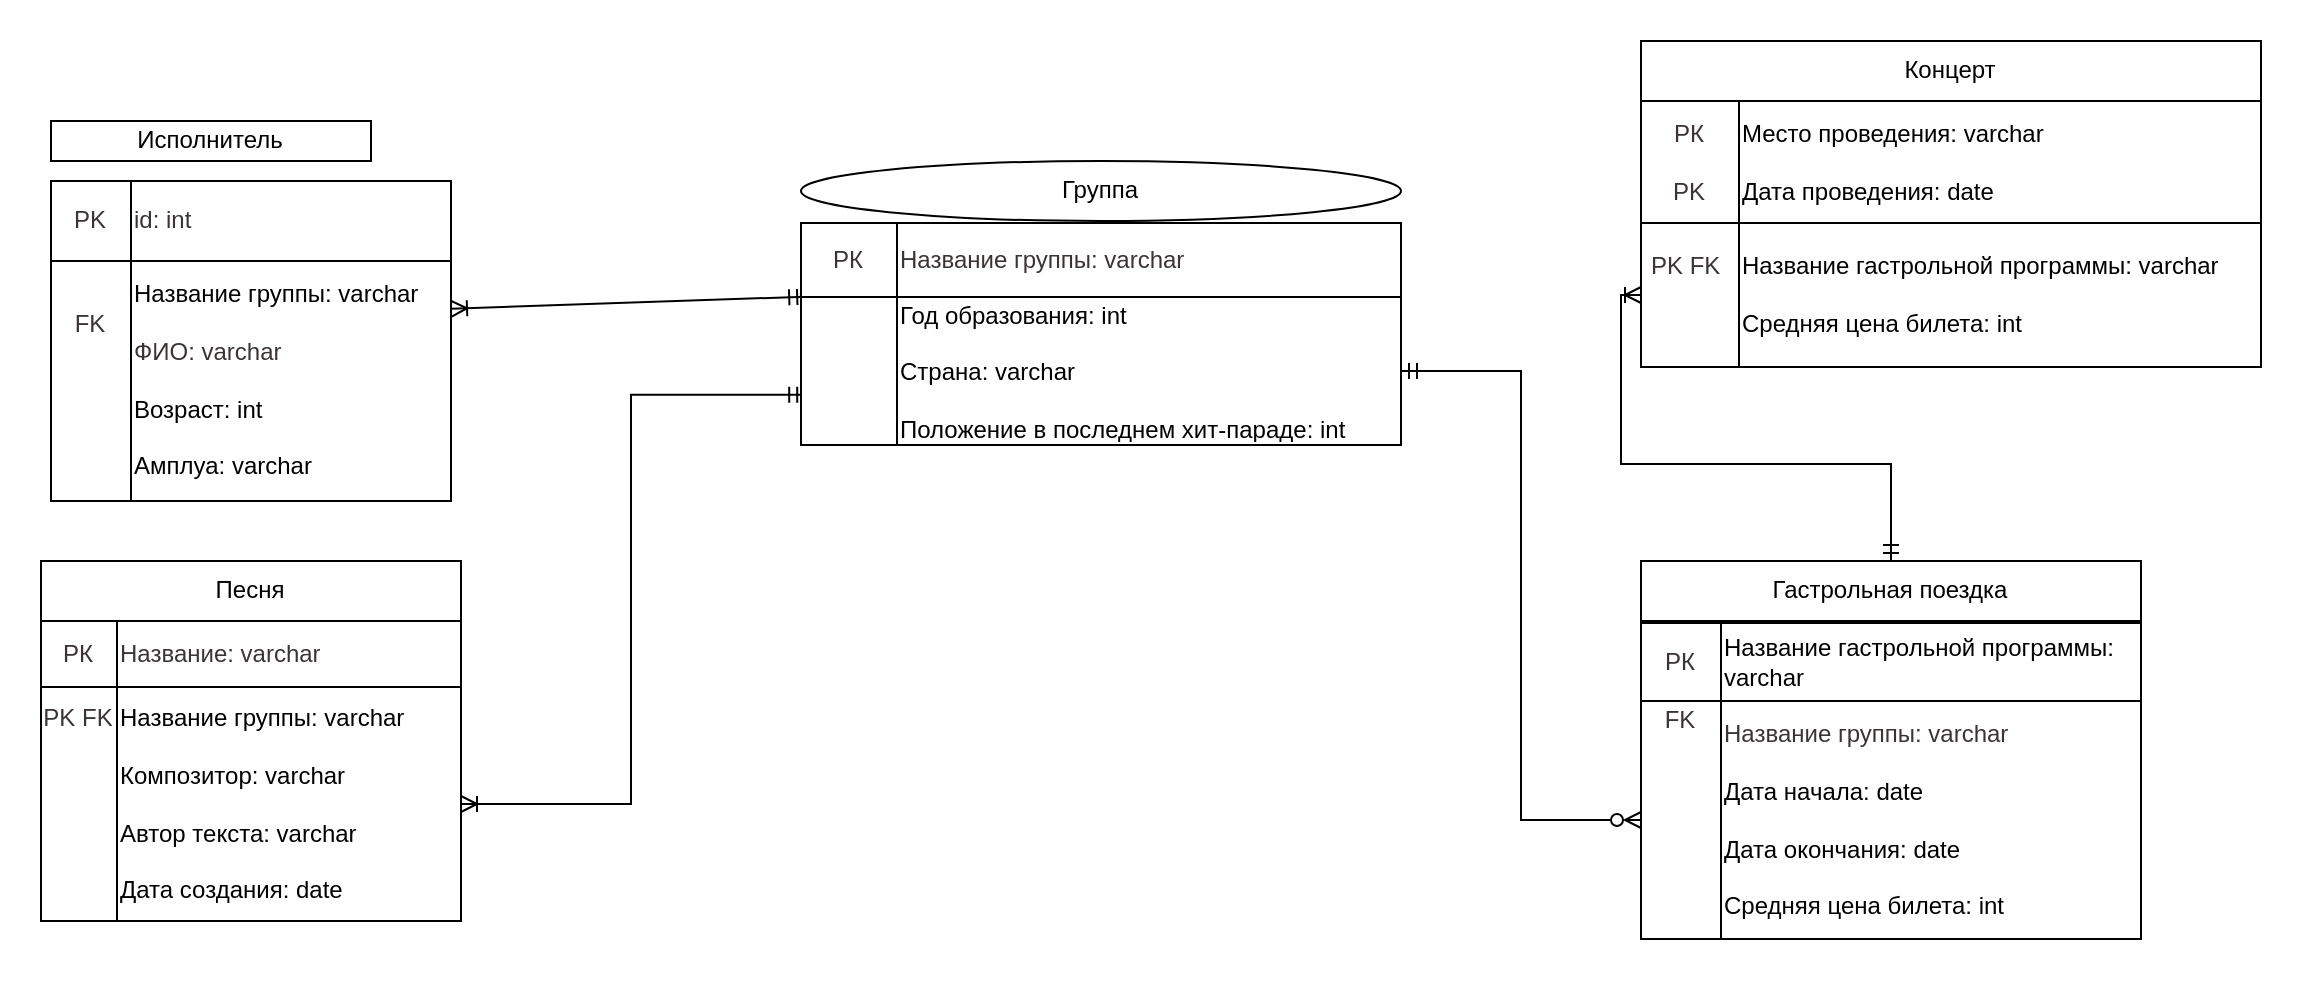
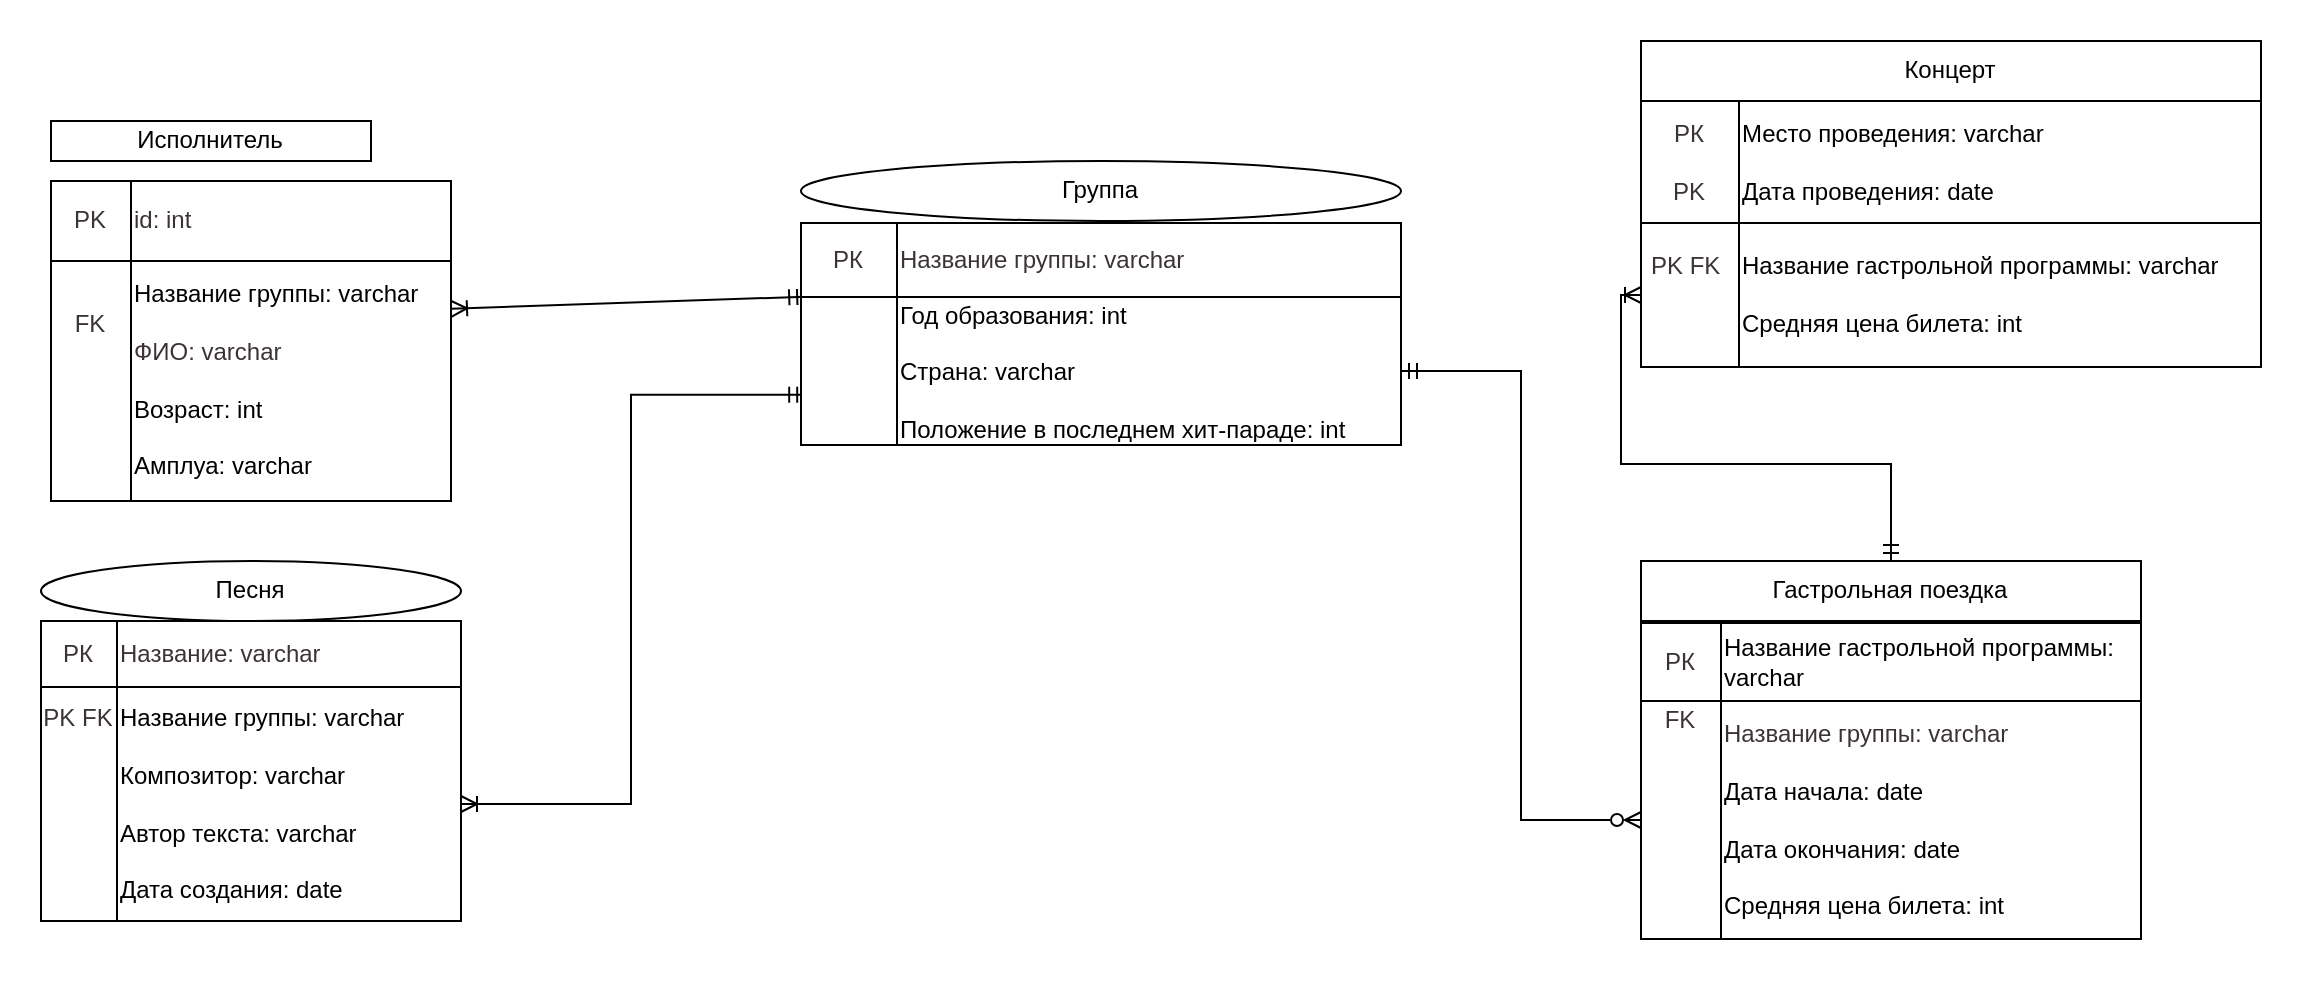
(251, 591) -> (251, 591)
